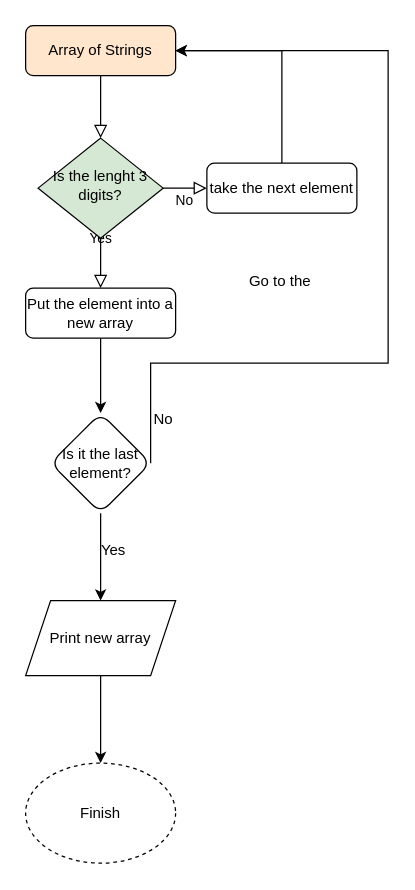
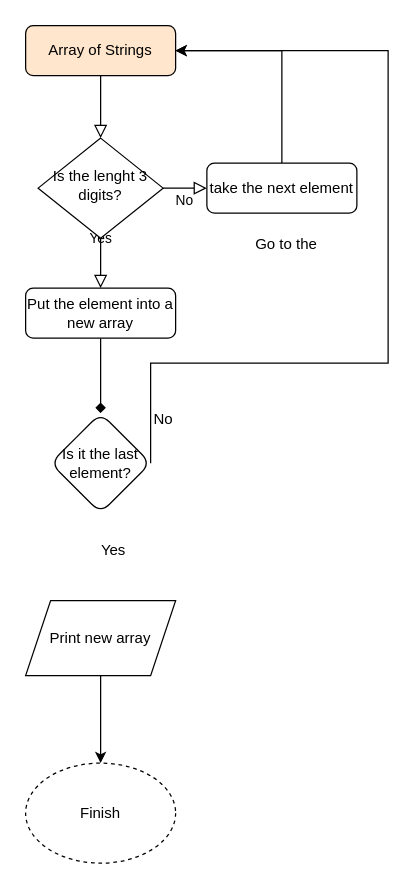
(101, 188) -> (101, 188)
(282, 282) -> (288, 244)
(101, 403) -> (101, 402)
(101, 552) -> none
